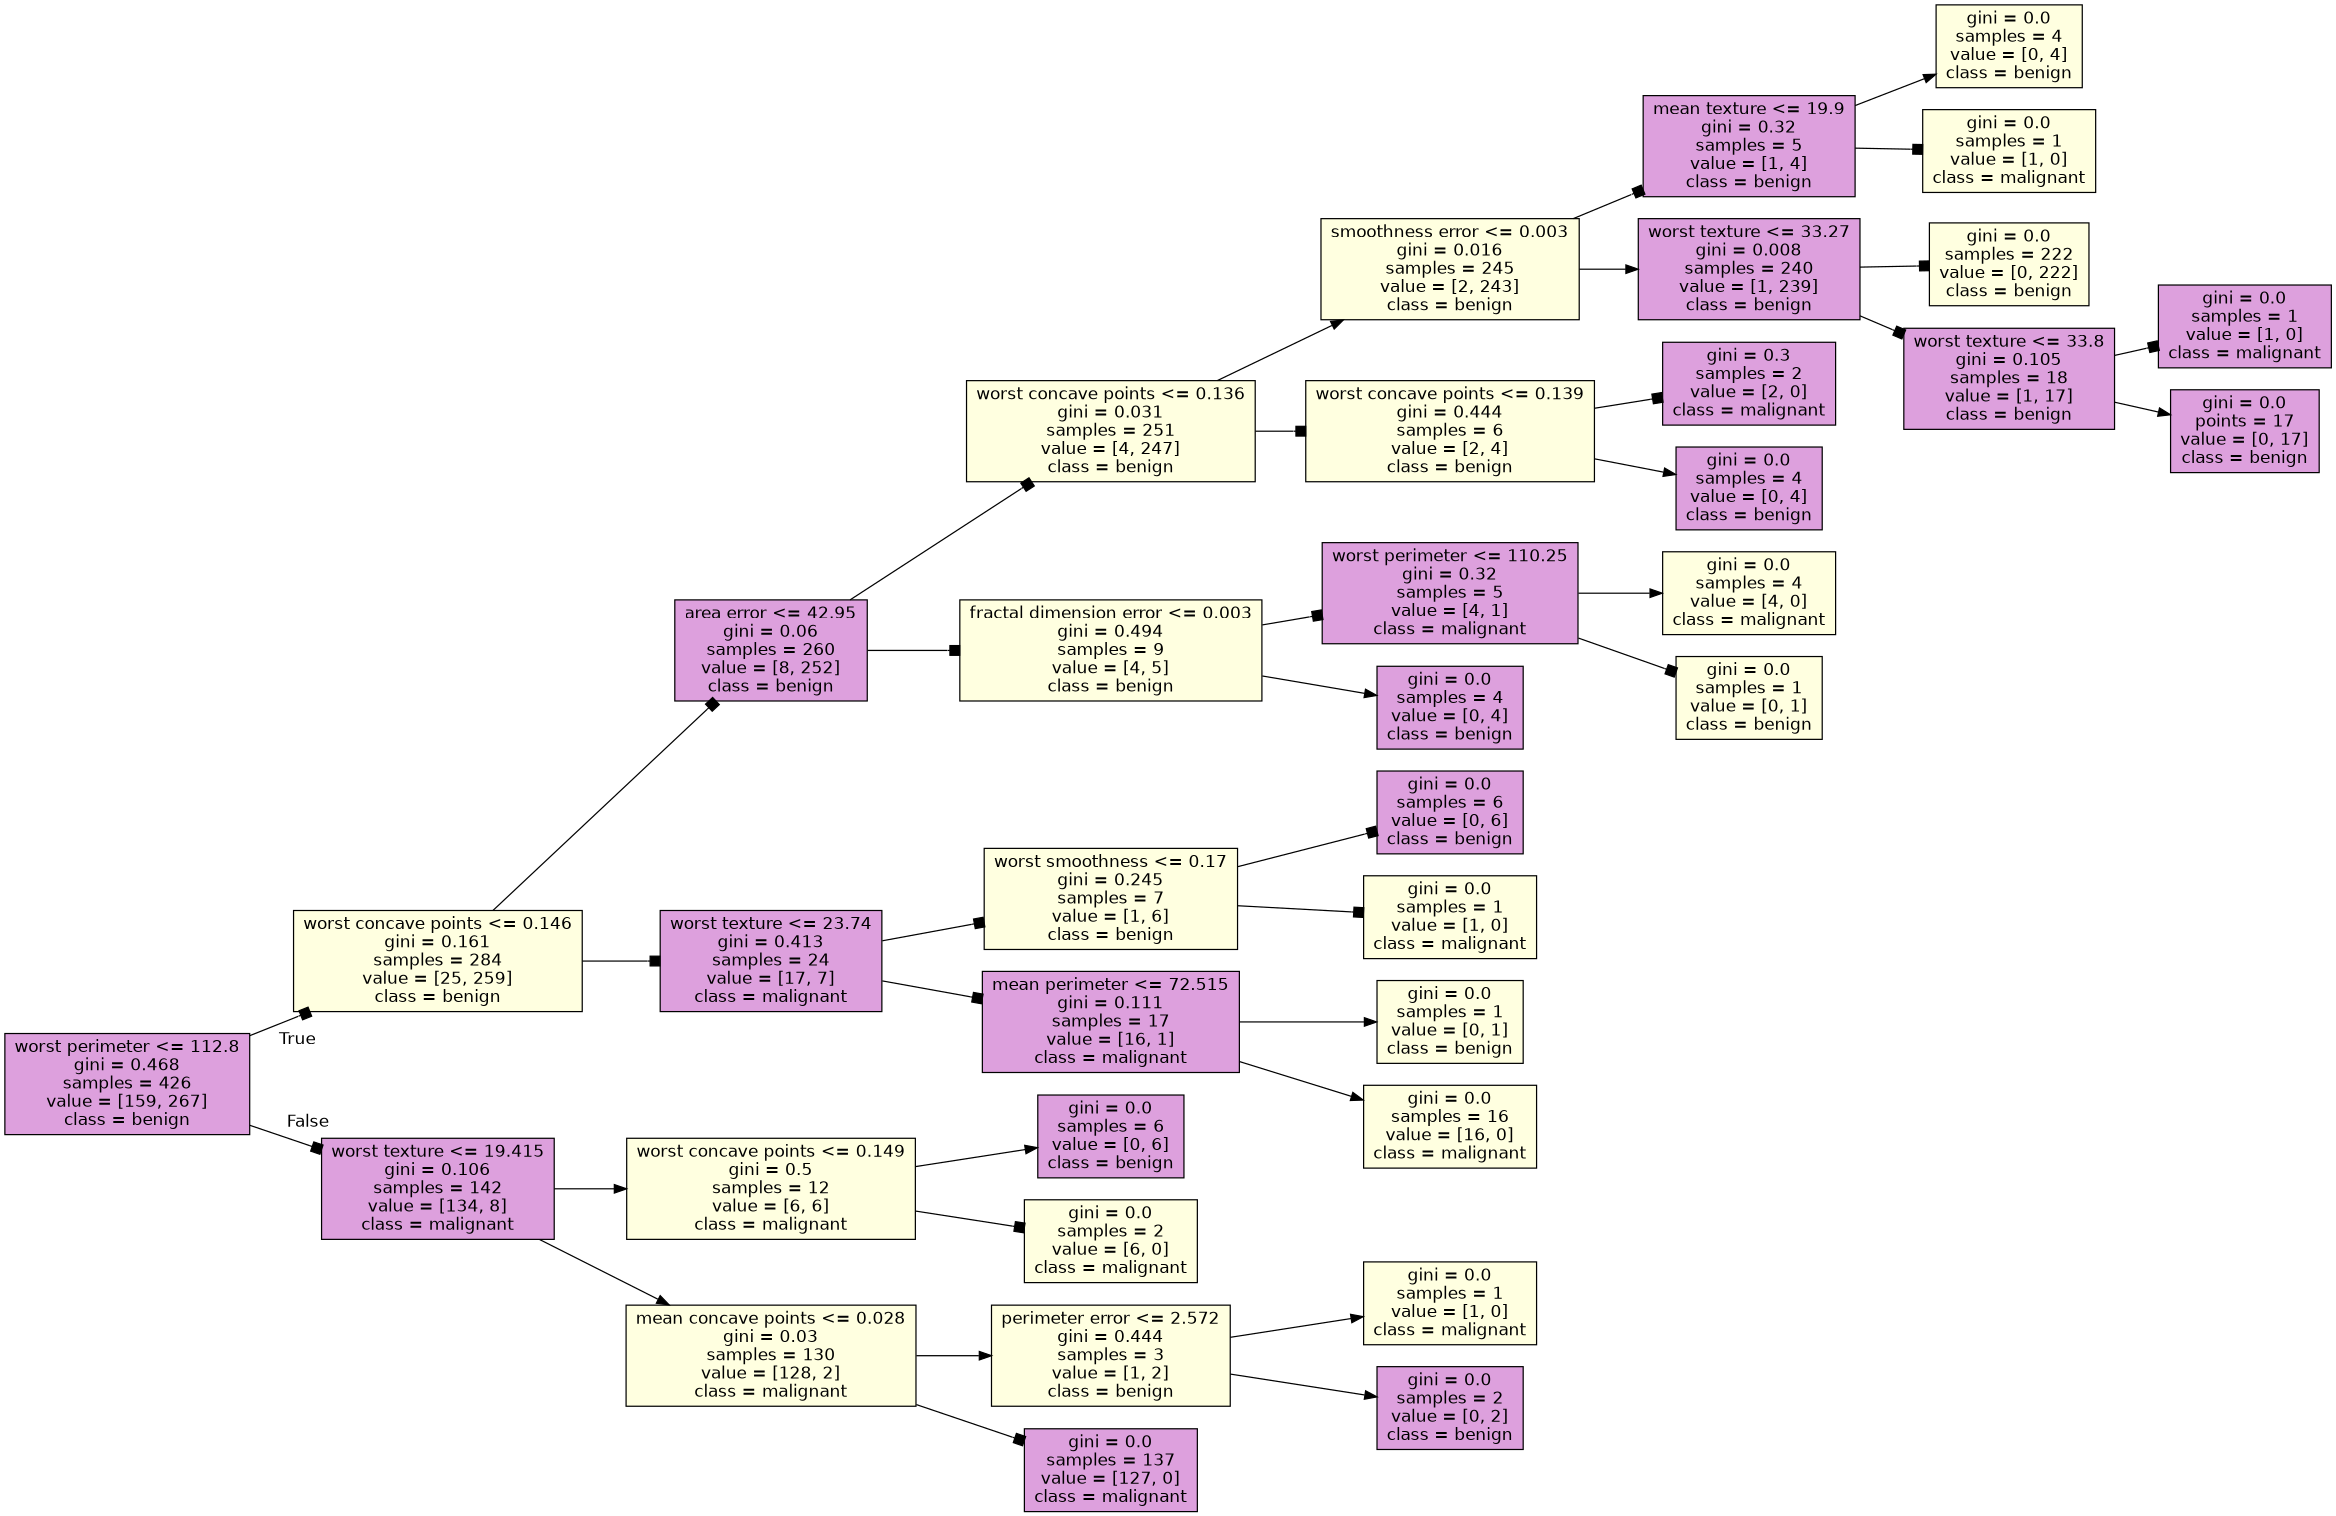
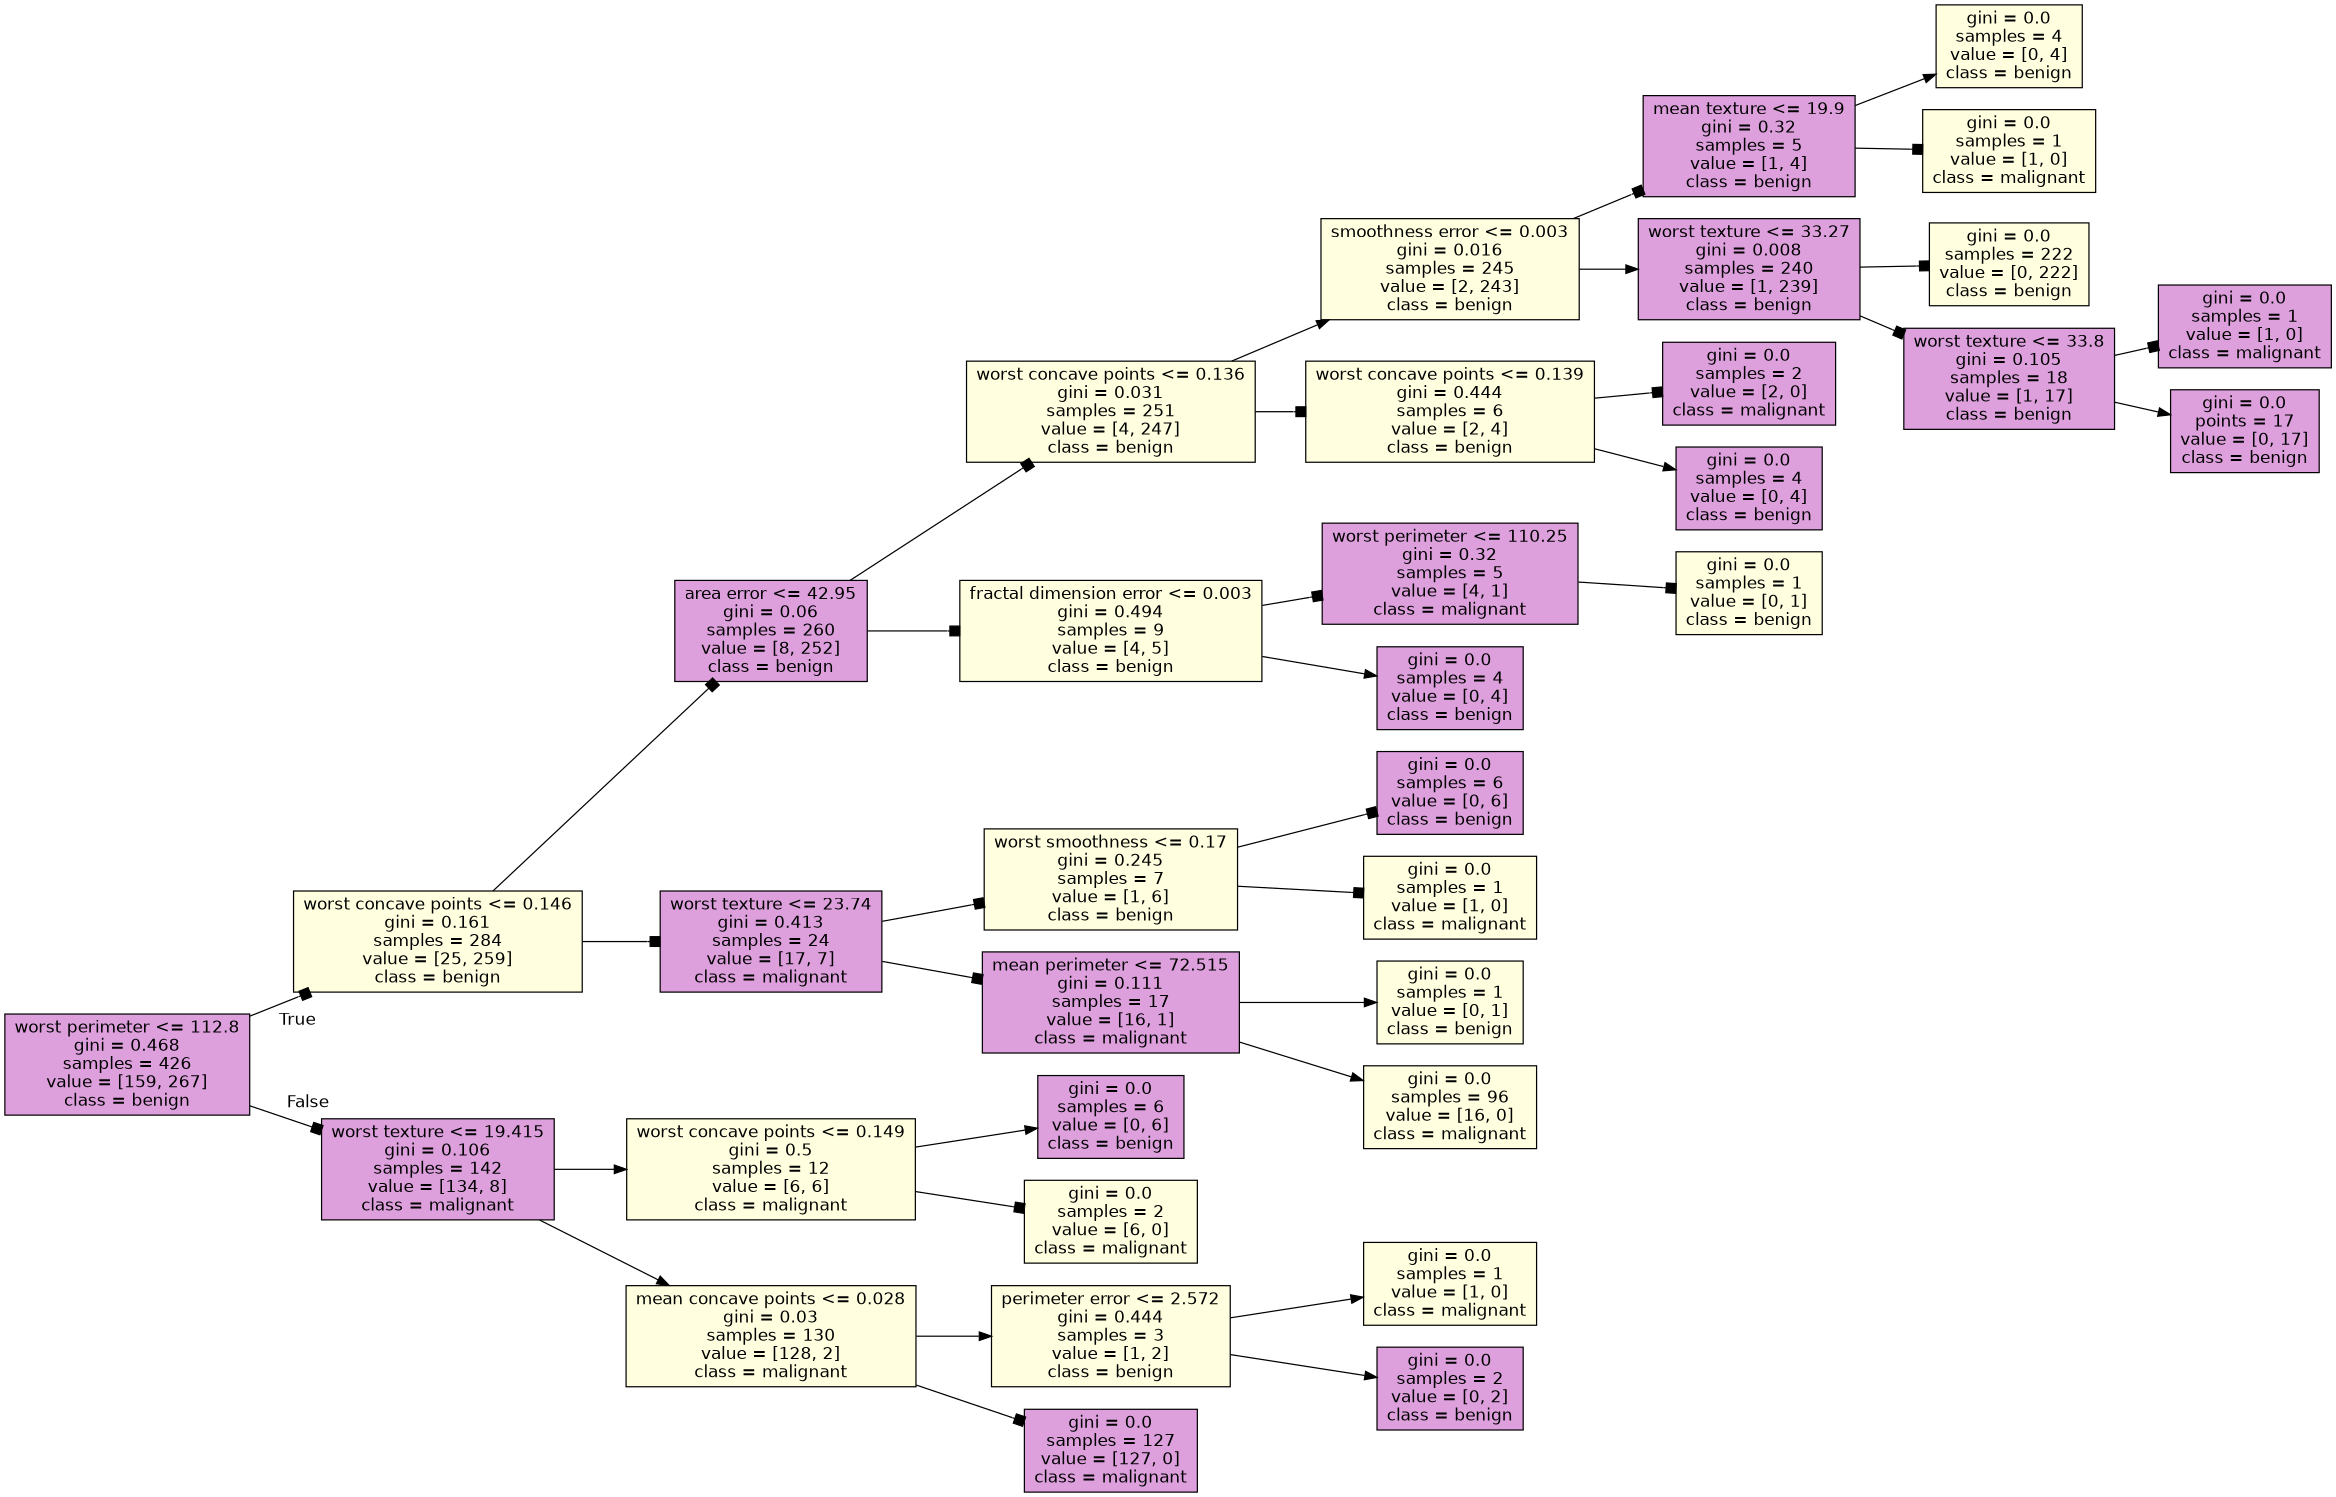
(1749, 384) -> (1749, 384)
(1749, 593) -> none
(1450, 1127) -> (1450, 1107)
(1111, 1470) -> (1111, 1451)
